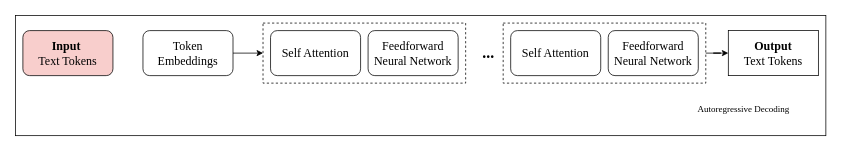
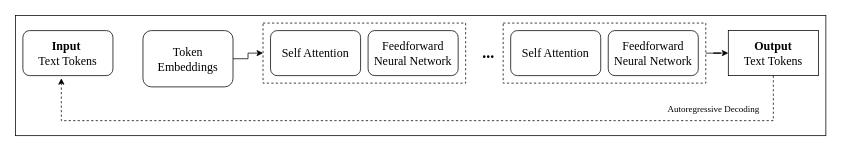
(68, 53) -> (68, 53)
(188, 53) -> (188, 59)
(743, 109) -> (713, 109)
none -> (422, 120)
